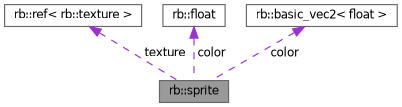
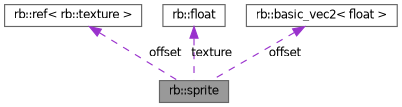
(163, 54) -> (163, 54)
(210, 54) -> (210, 54)
(283, 54) -> (283, 54)
